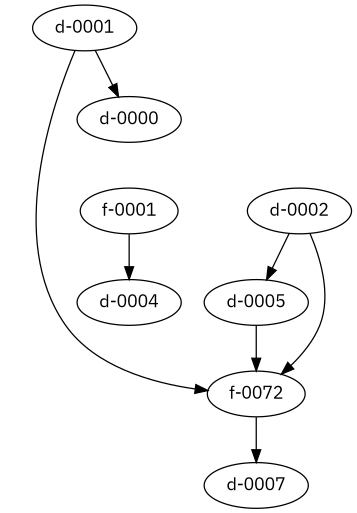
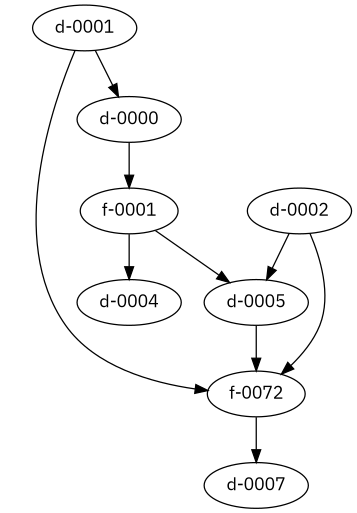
none -> (129, 159)
none -> (187, 253)
